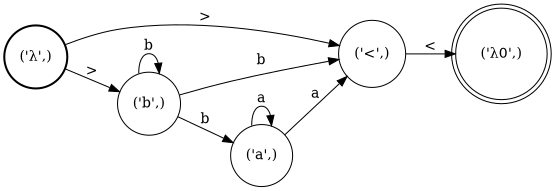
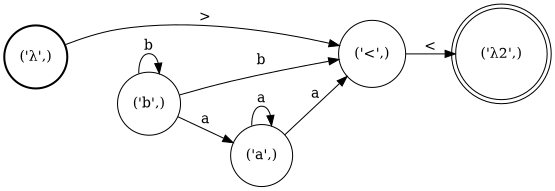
(501, 54) -> (501, 54)
(88, 78) -> none
(206, 119) -> (206, 119)
